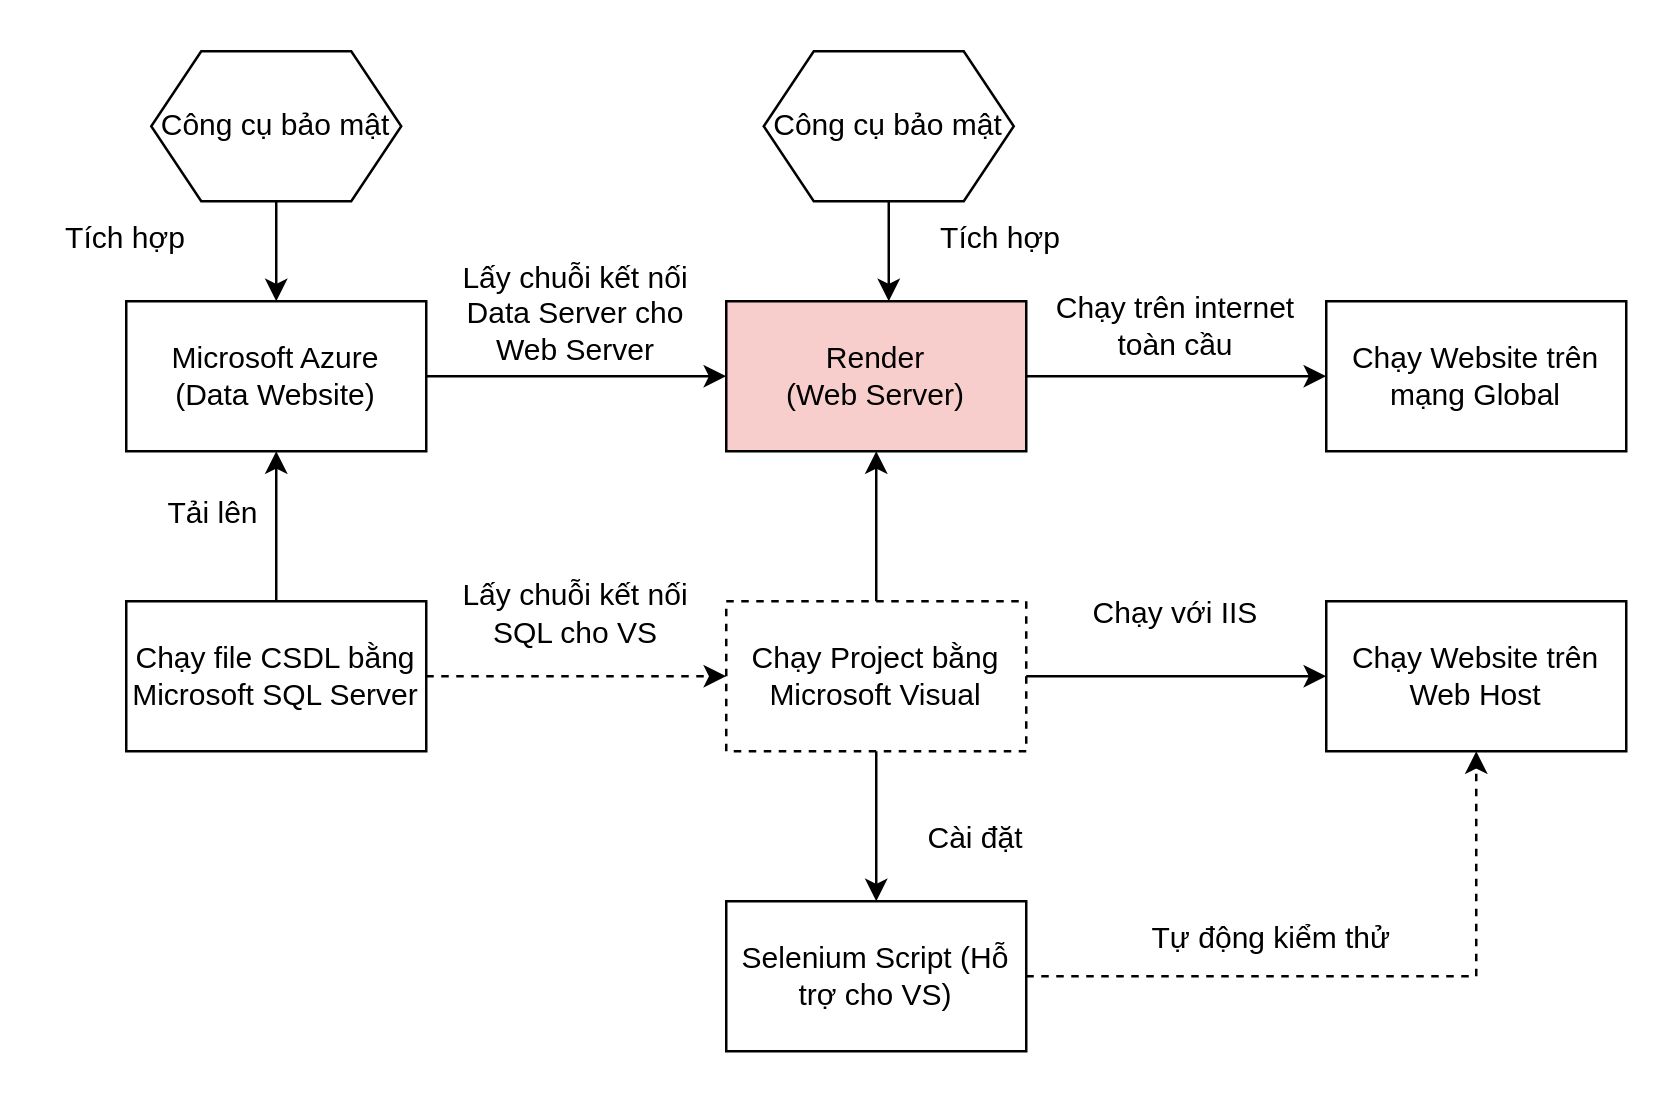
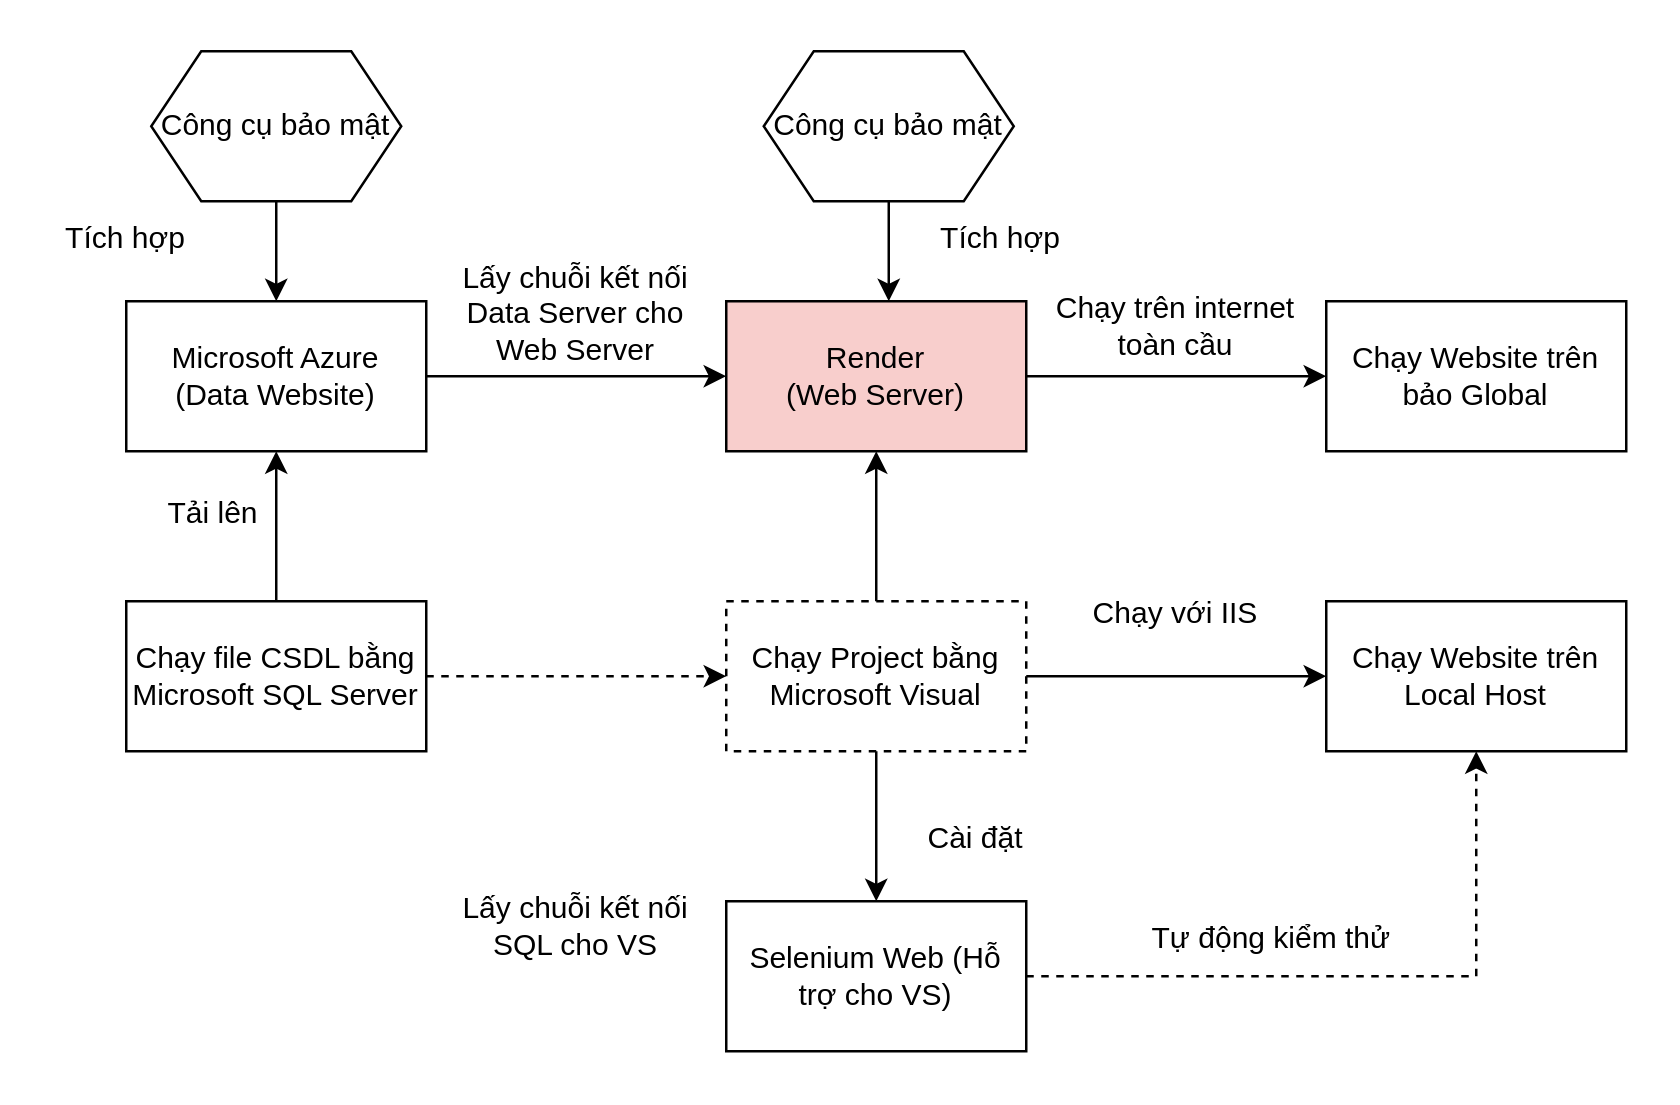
(1476, 376) -> (1476, 376)
(576, 614) -> (576, 926)
(1476, 676) -> (1476, 676)
(876, 976) -> (876, 976)
